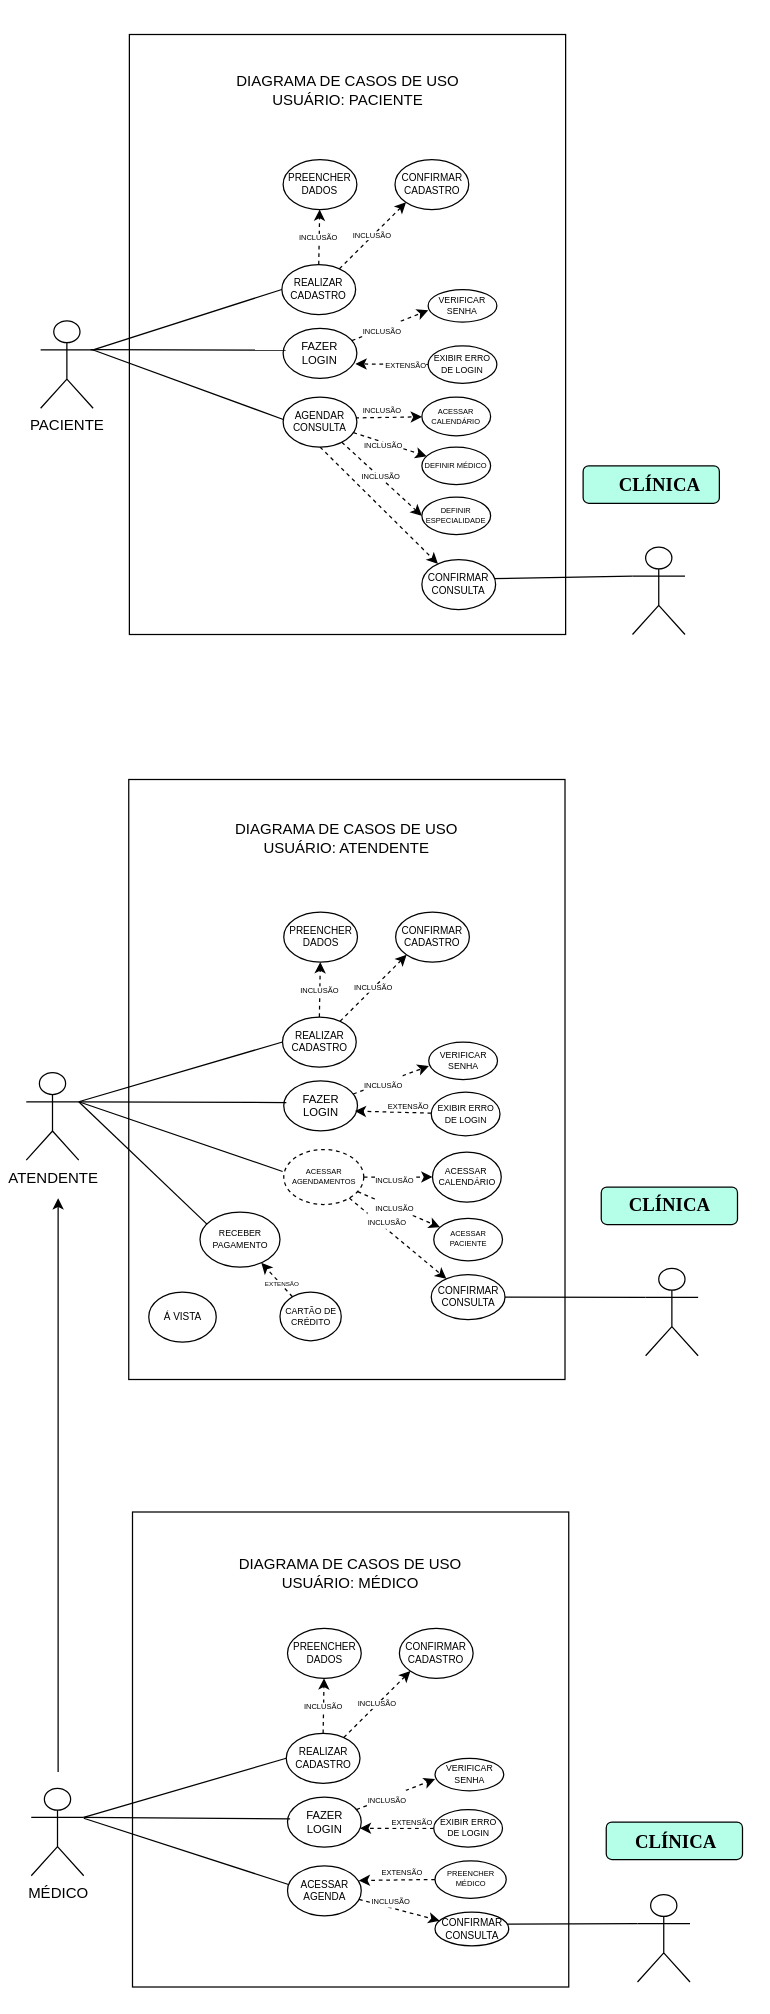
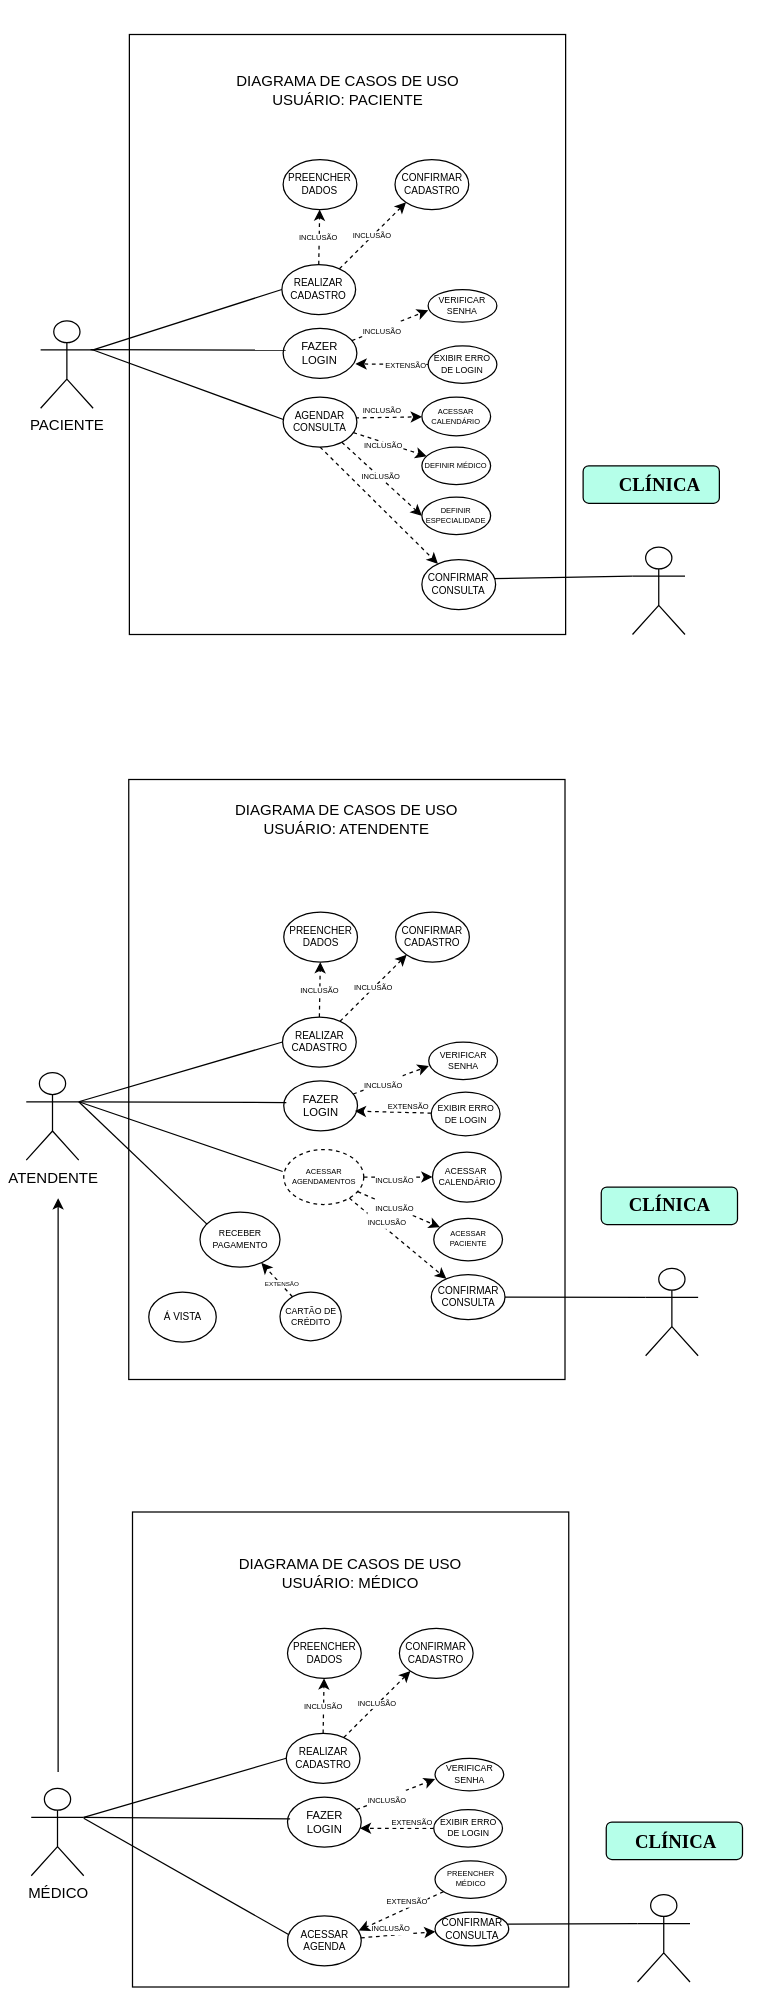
(347, 838) -> (347, 819)
(324, 1891) -> (324, 1941)
